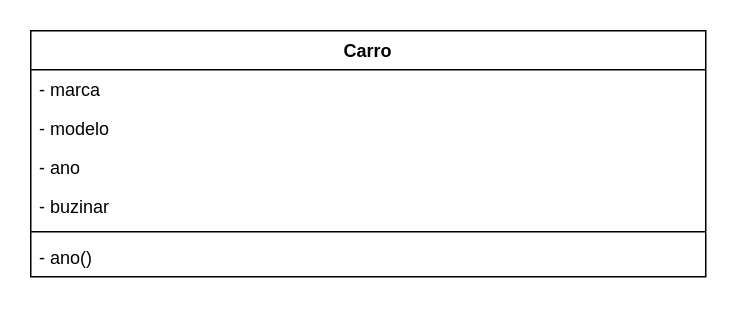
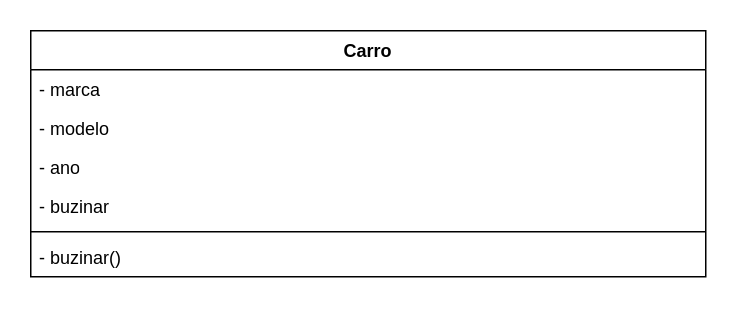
(73, 259) -> (91, 259)
